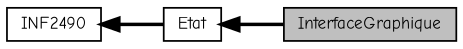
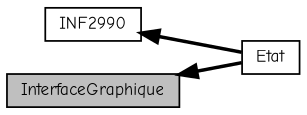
(54, 24) -> (93, 24)
(261, 24) -> (219, 67)
